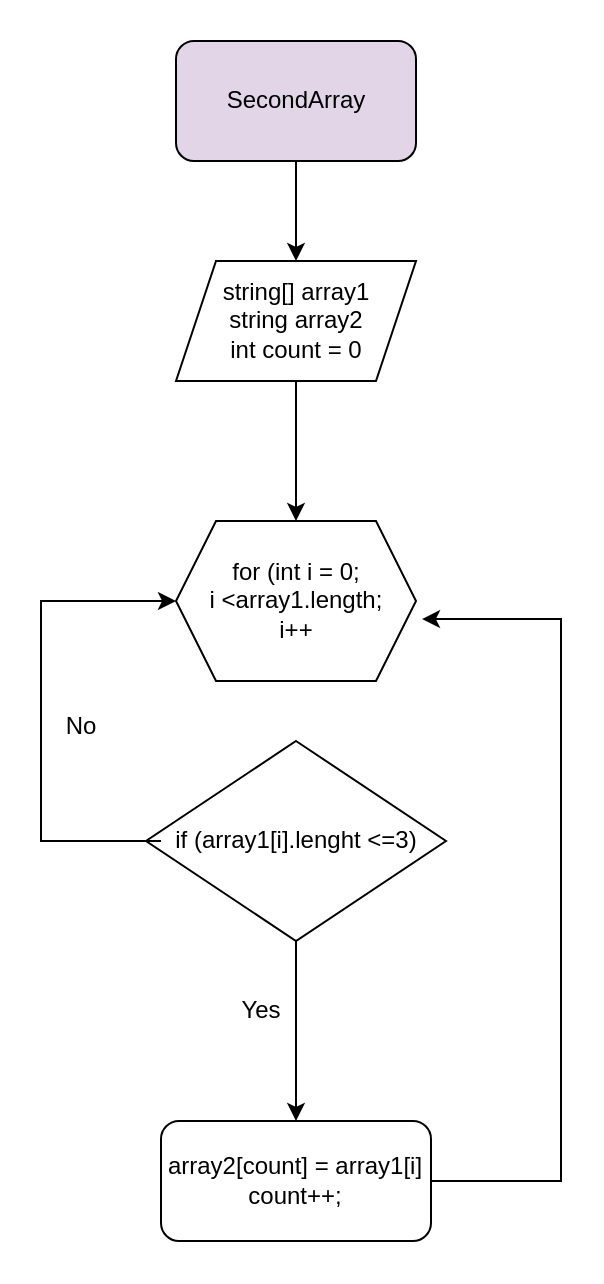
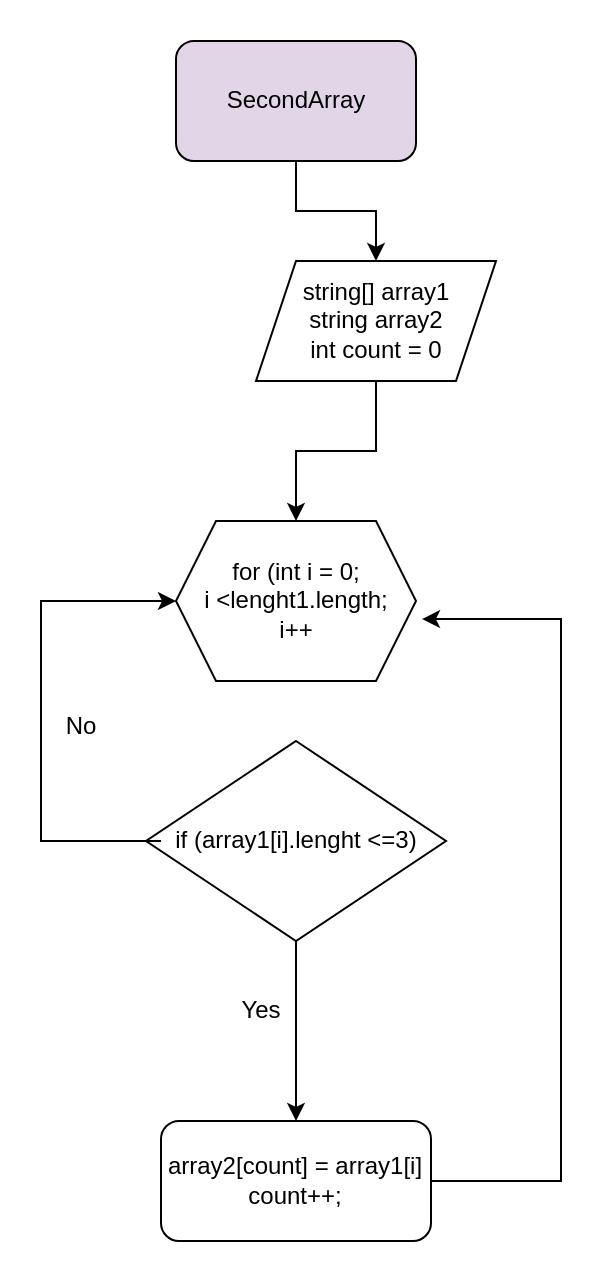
(296, 321) -> (376, 321)
(297, 601) -> (297, 601)
